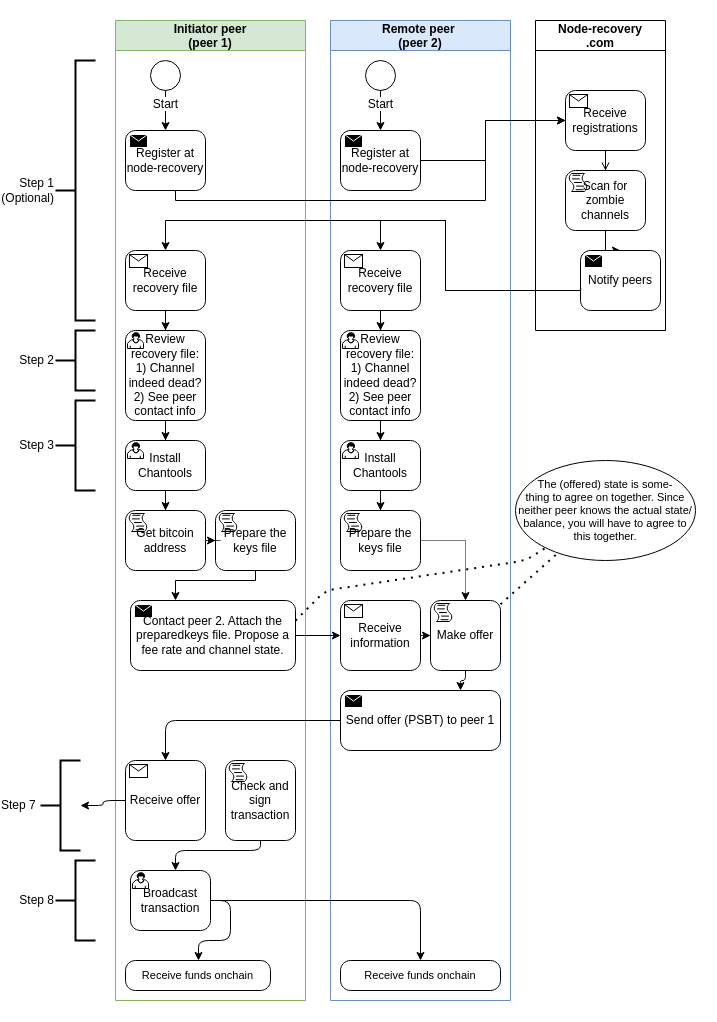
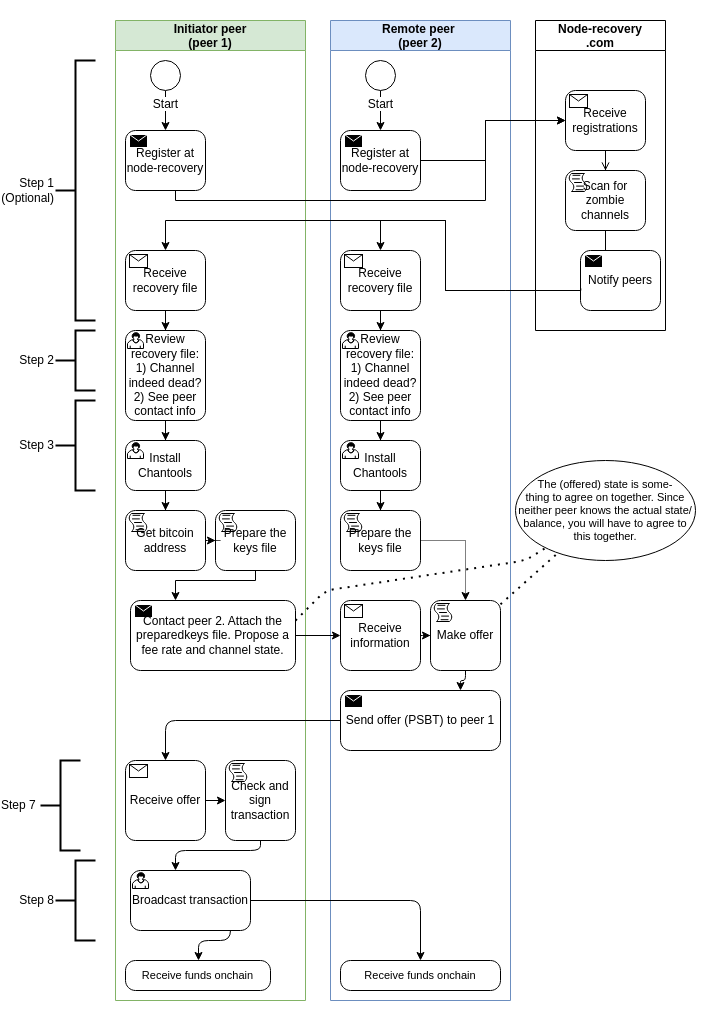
(612, 251) -> (615, 251)
(103, 803) -> (216, 801)
(171, 901) -> (191, 901)
